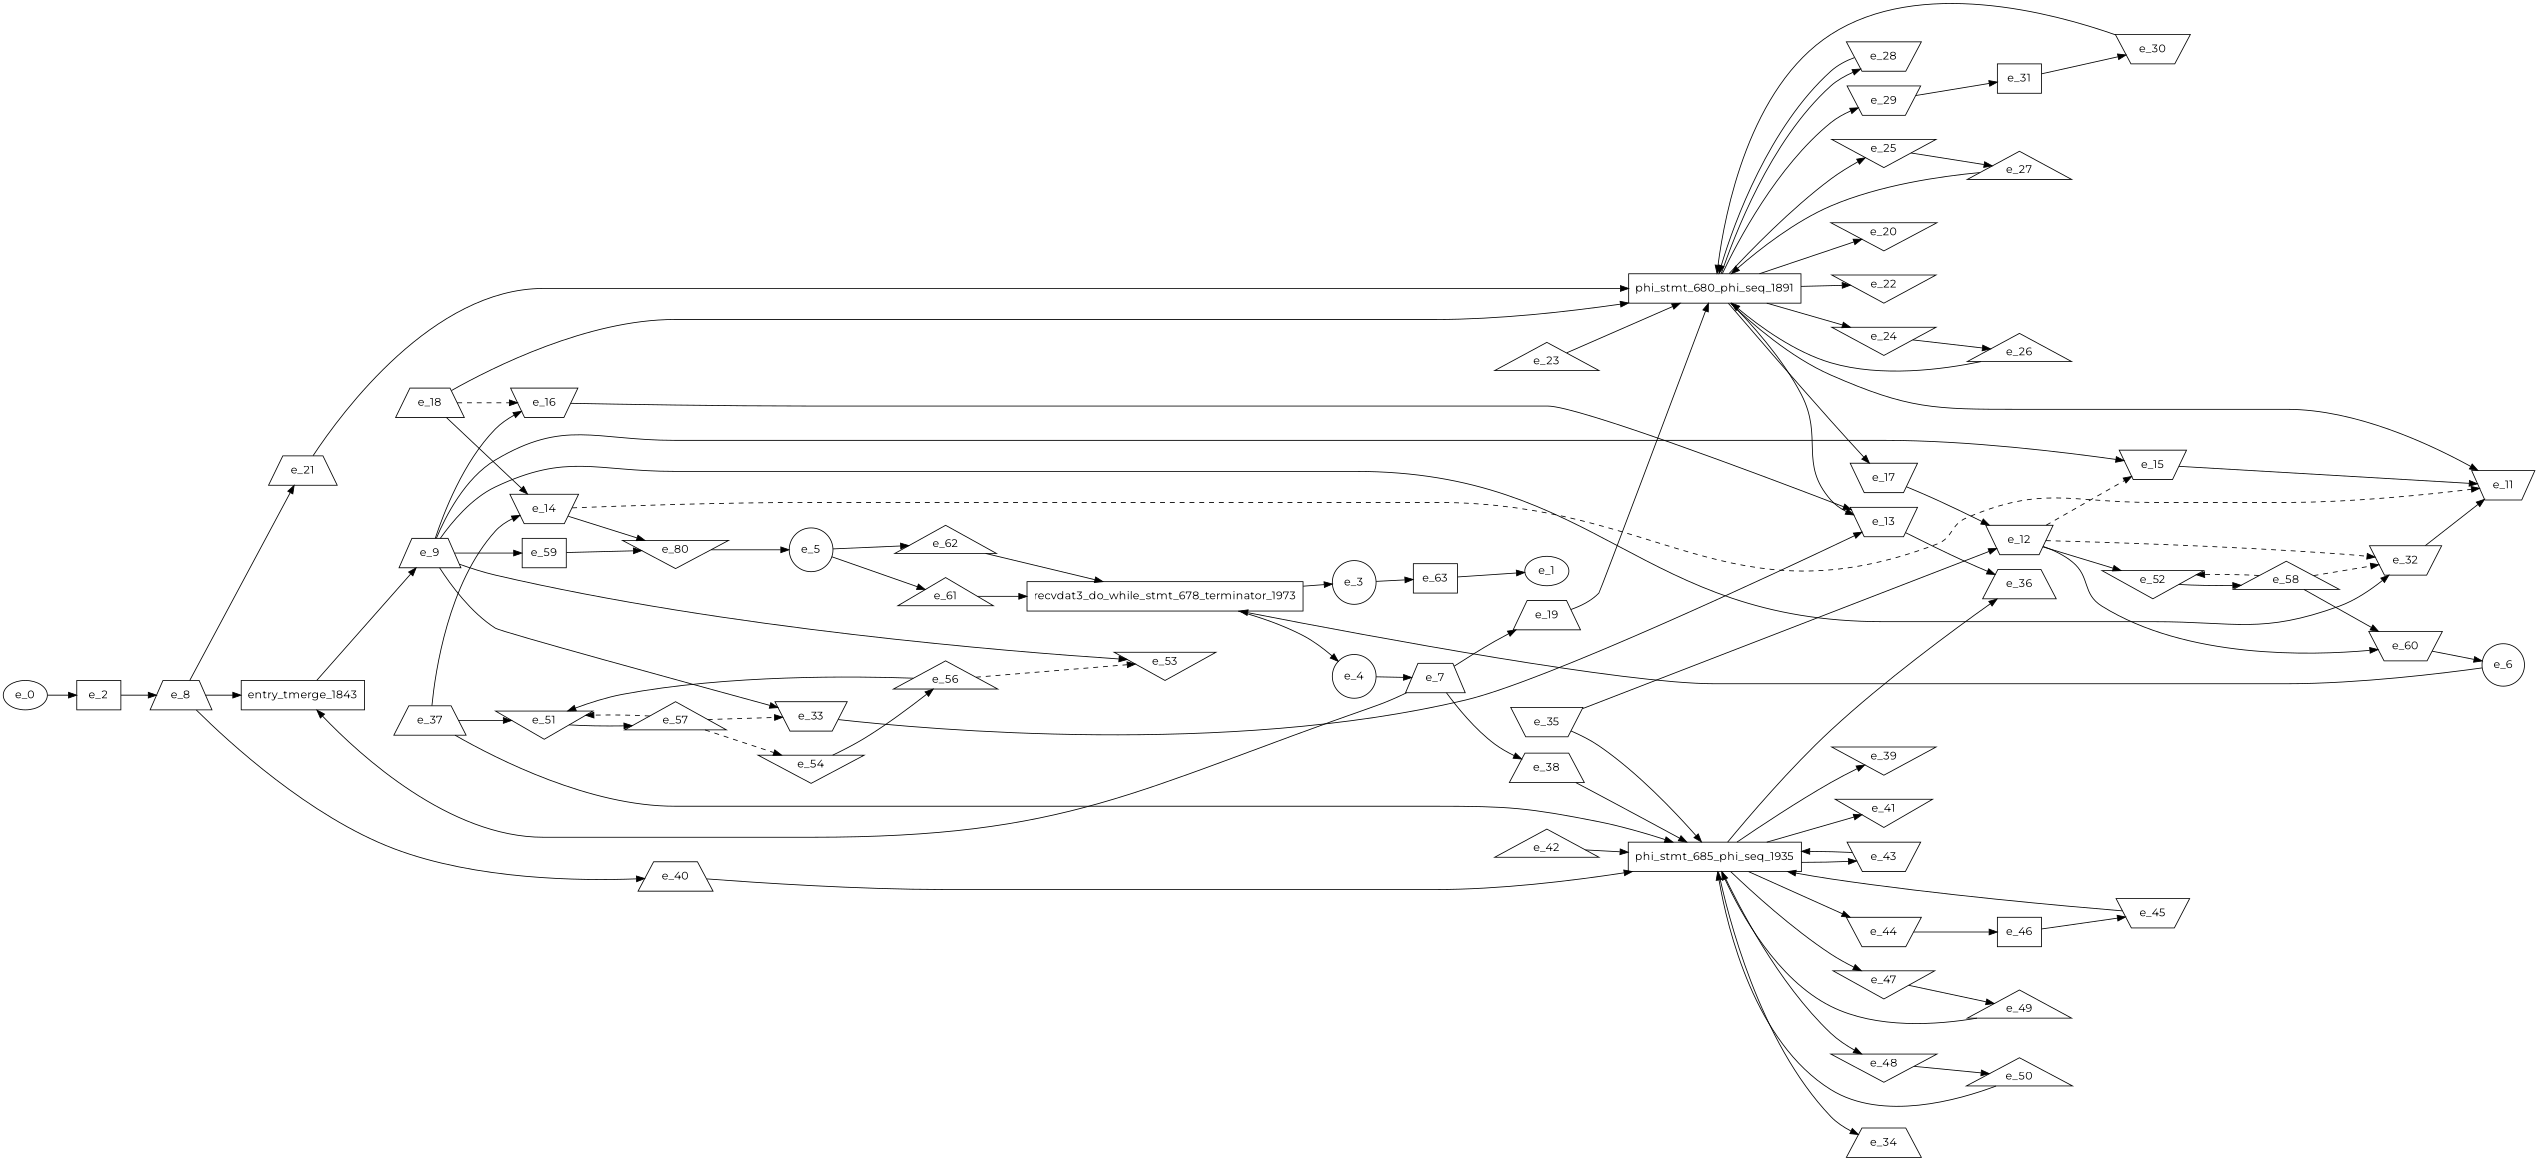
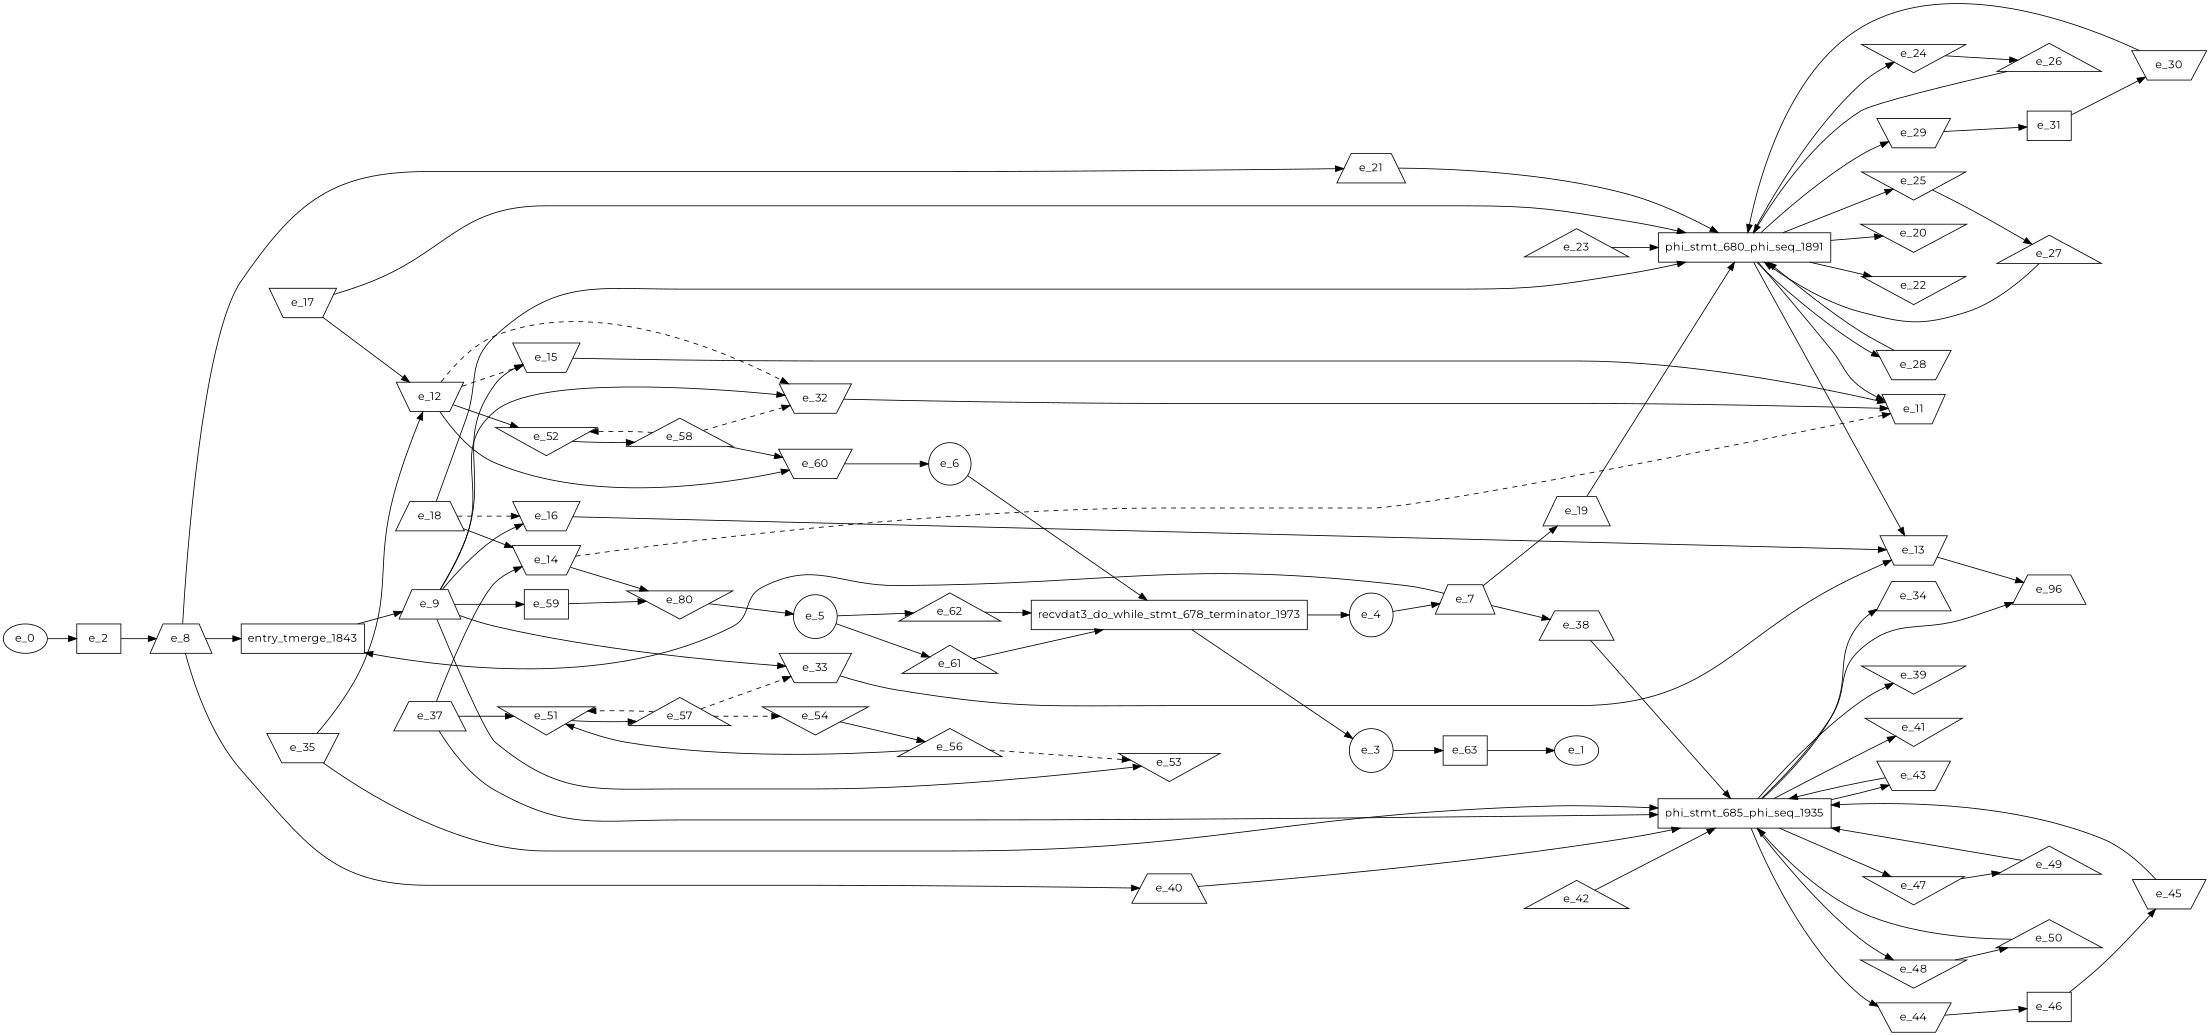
(1809, 396) -> (996, 206)
(2019, 584) -> (2049, 590)
